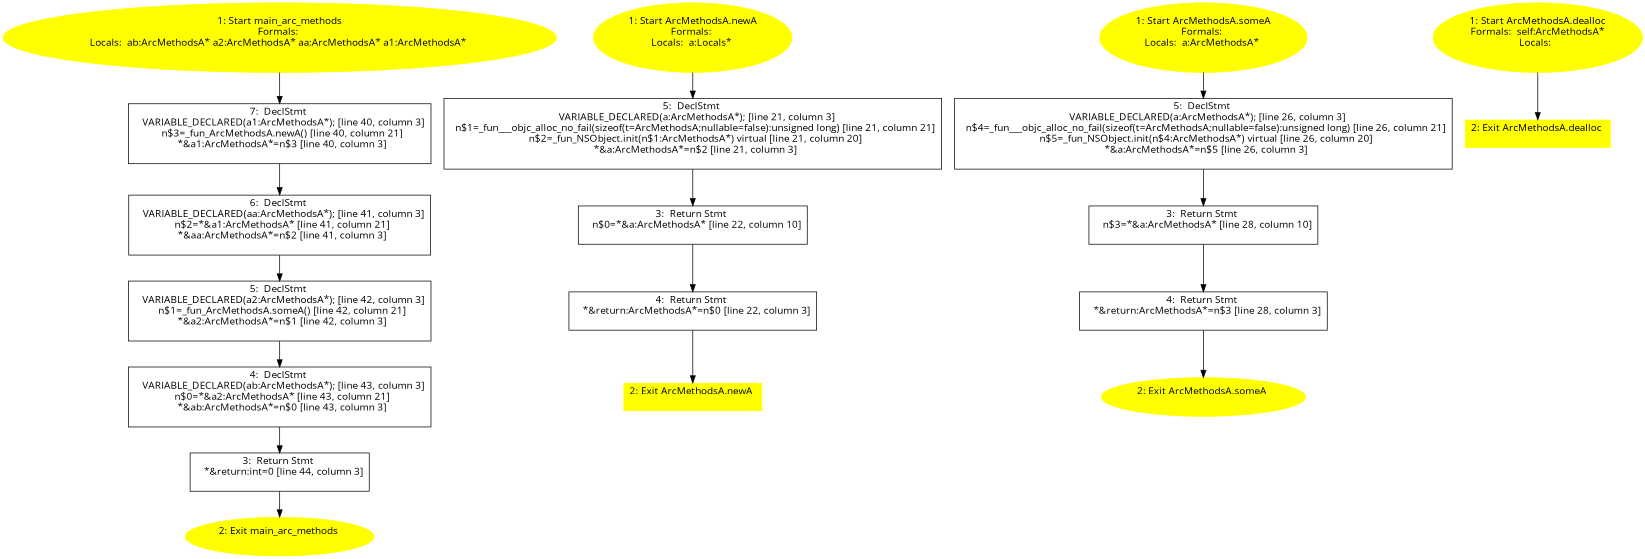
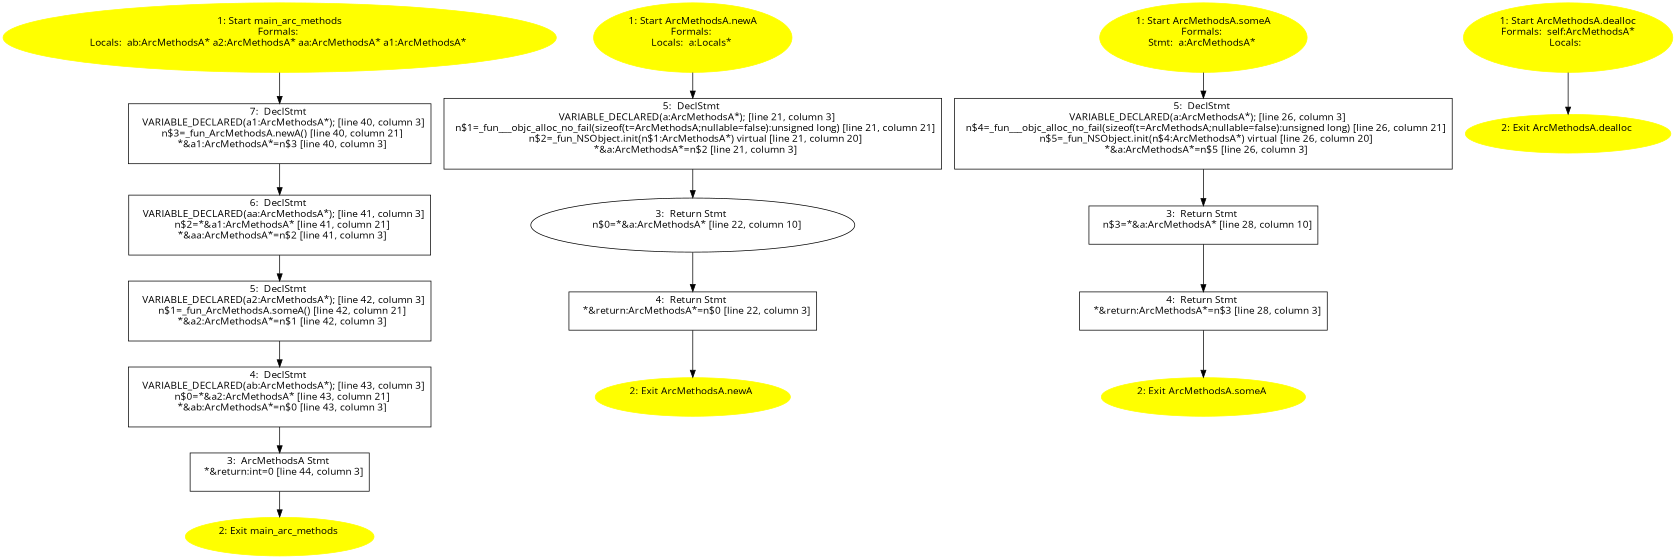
(1203, 38) -> (1203, 38)
(1538, 134) -> (1568, 134)
(693, 225) -> (693, 225)
(693, 397) -> (693, 397)
(280, 472) -> (280, 472)
